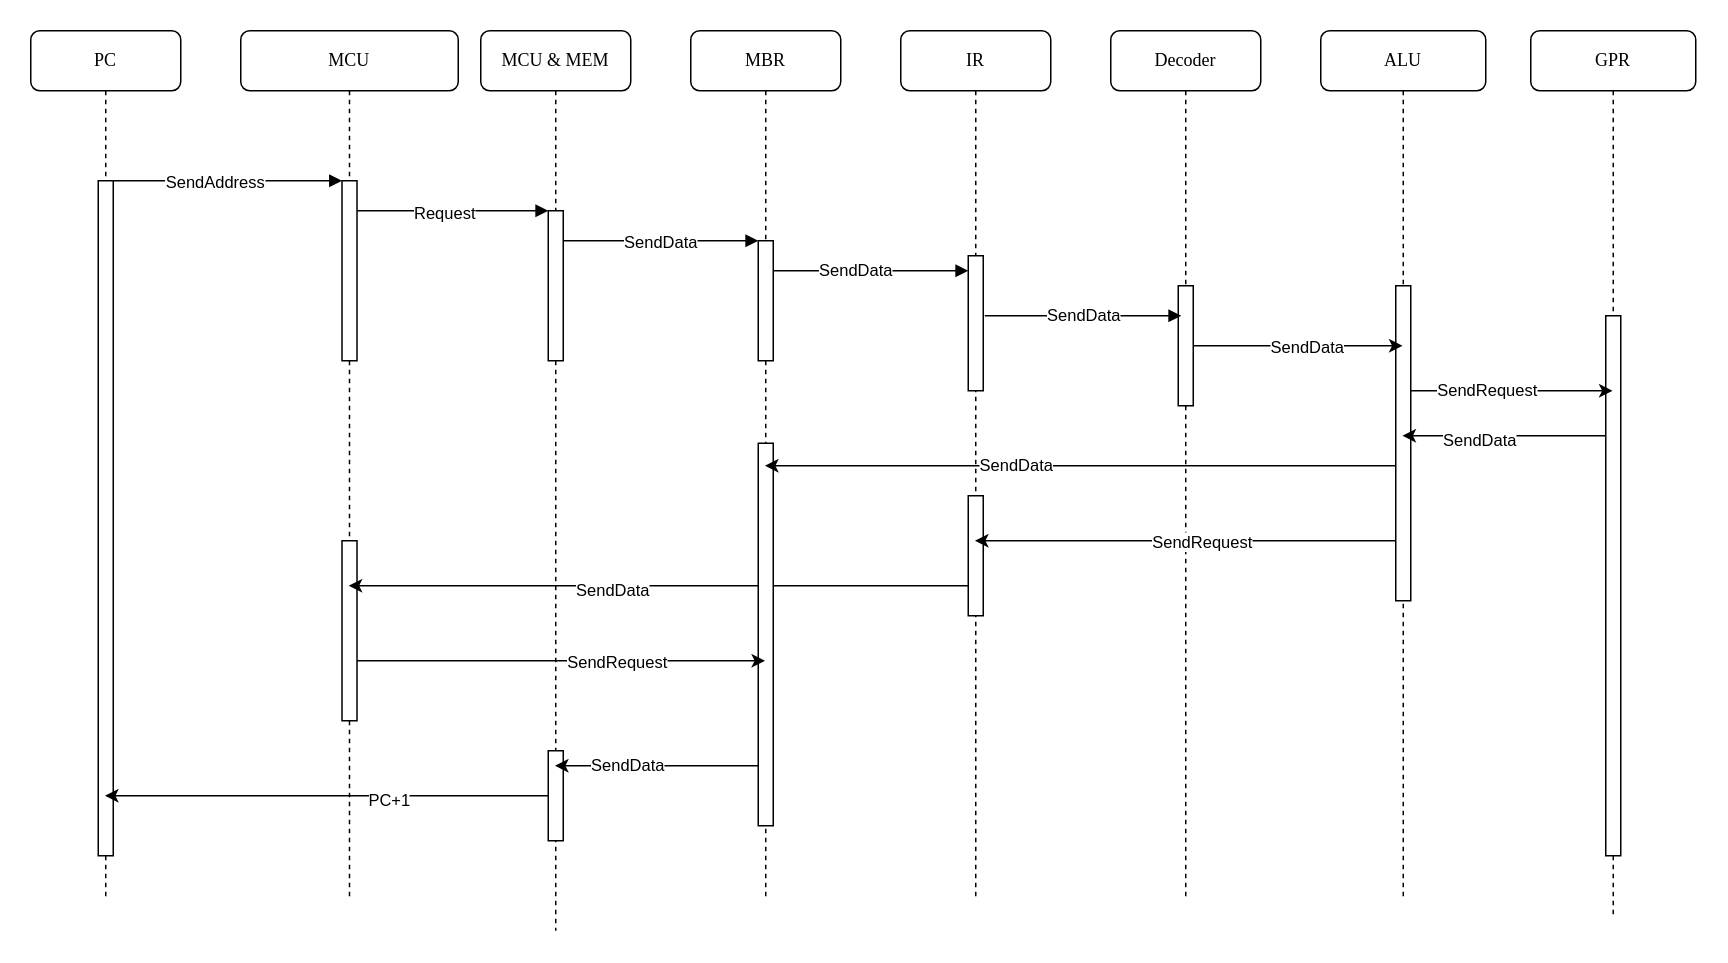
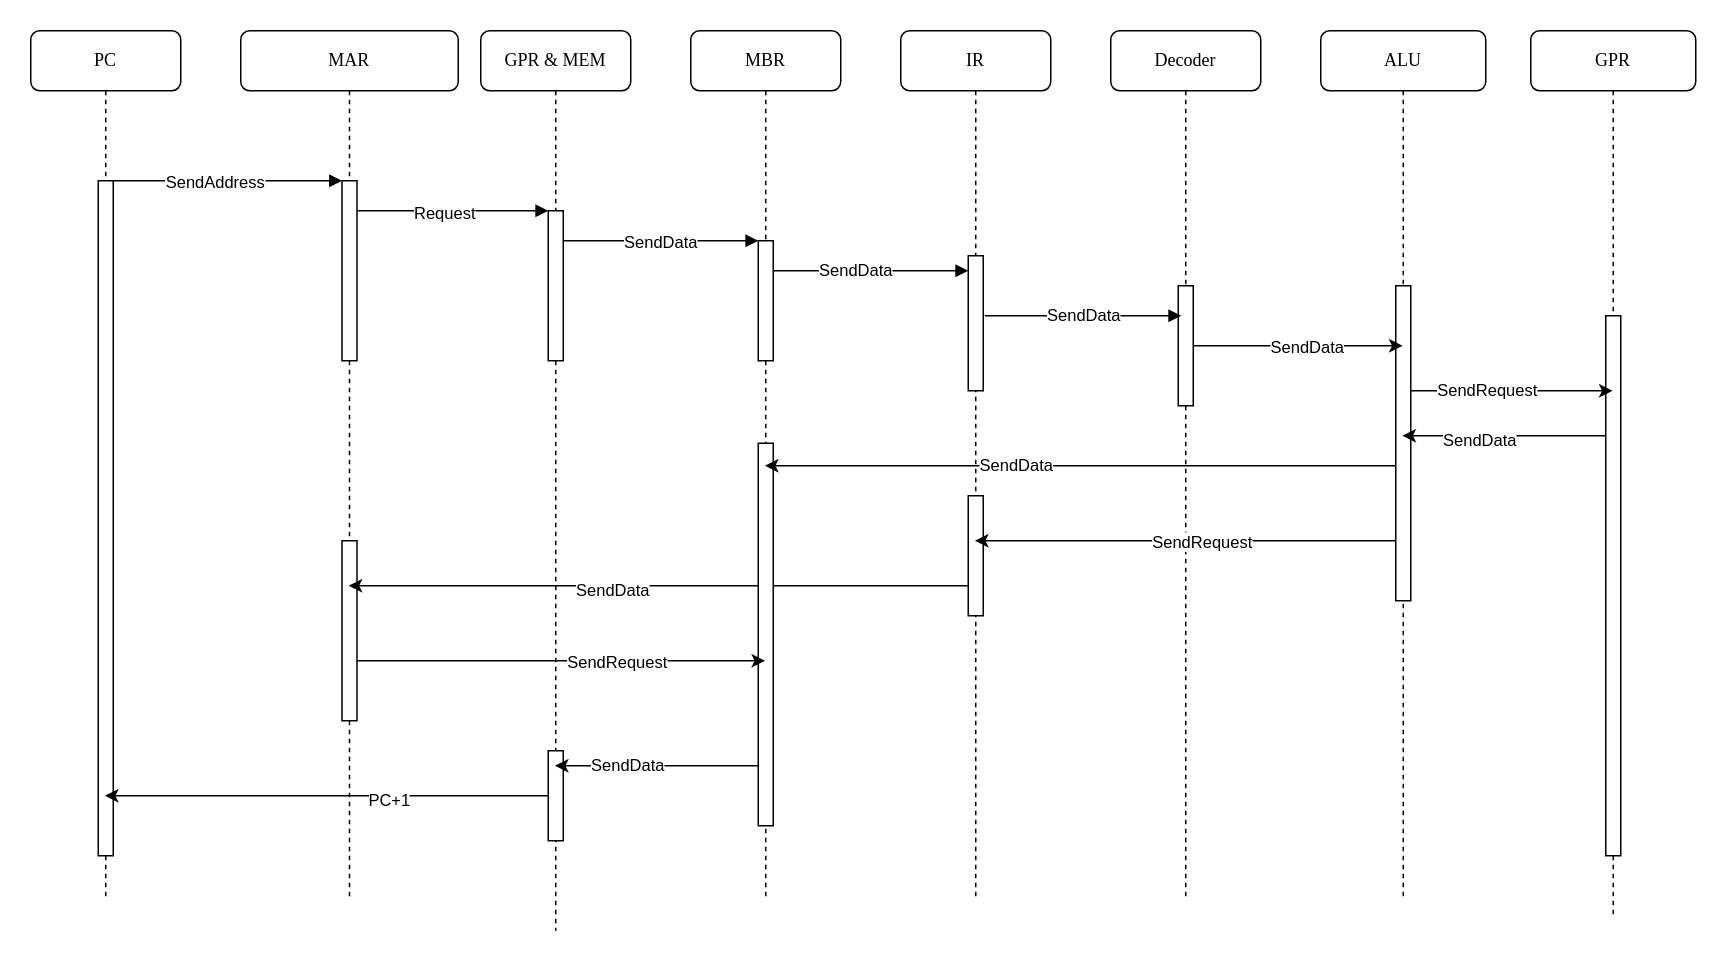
(350, 61) -> (350, 61)
(556, 61) -> (556, 61)
